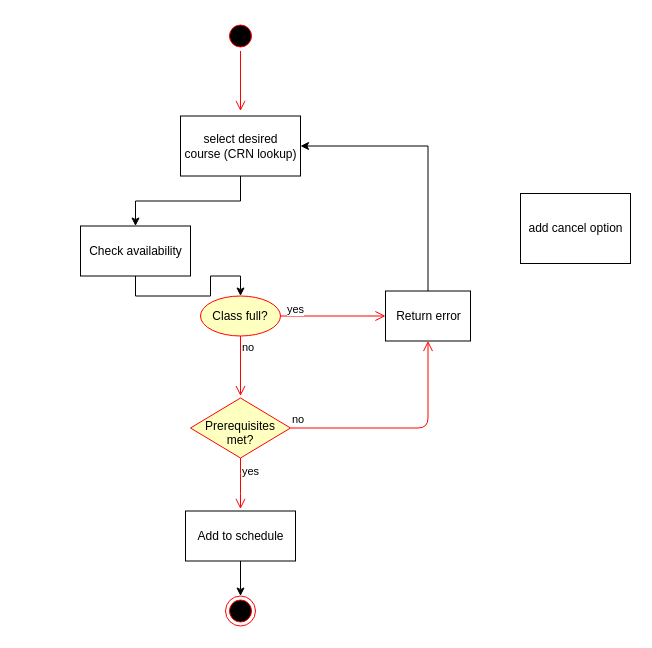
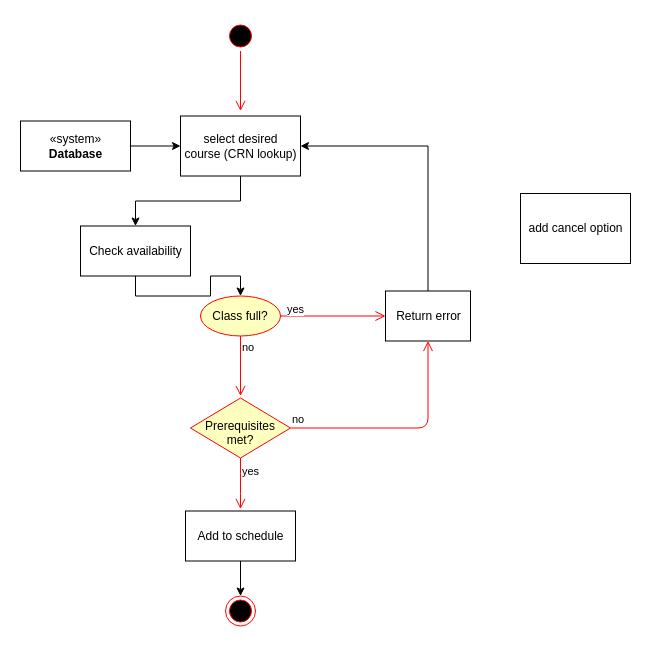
none -> (76, 146)
none -> (152, 146)
